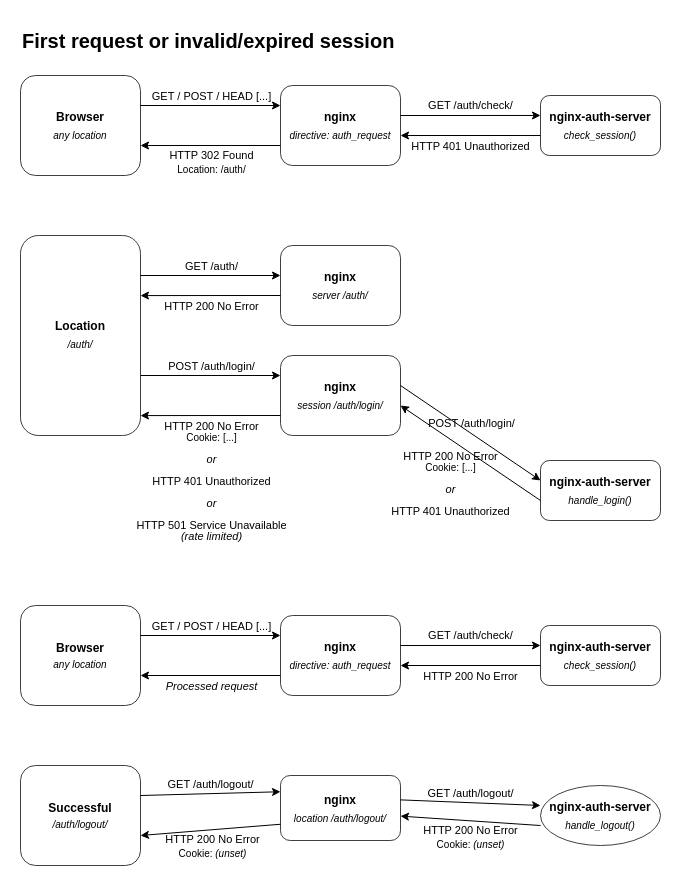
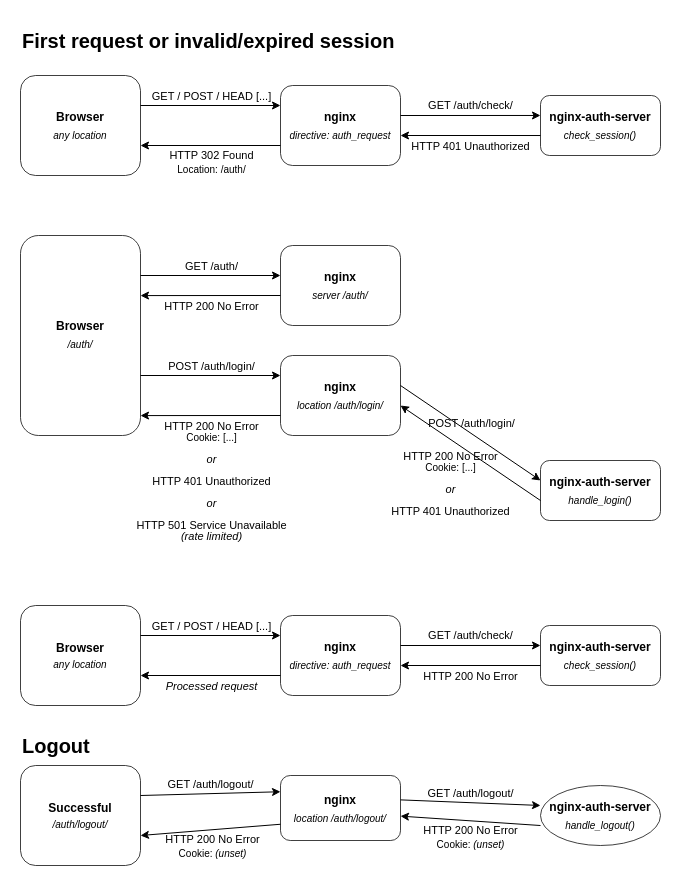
(81, 336) -> (81, 336)
(341, 396) -> (341, 396)
none -> (251, 746)
